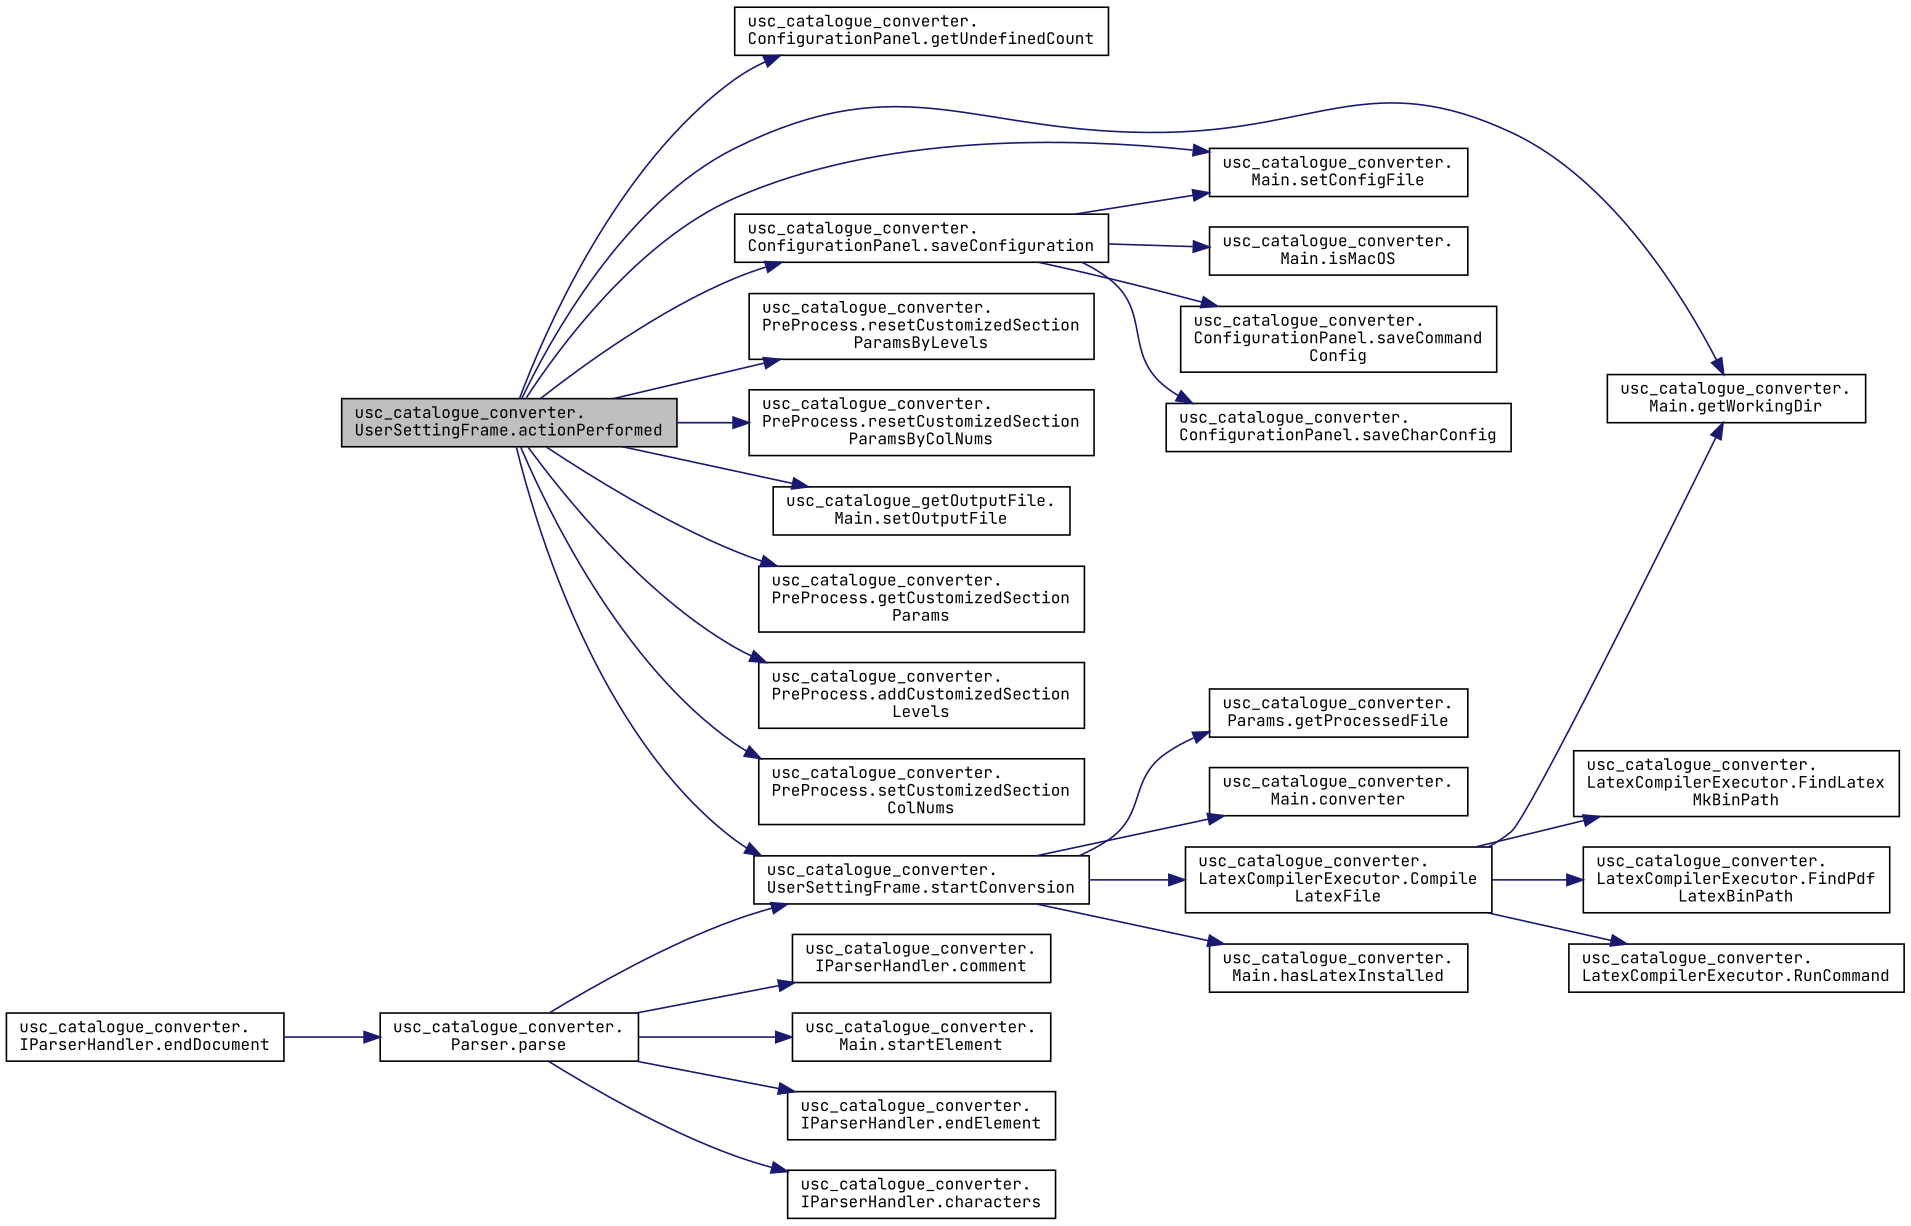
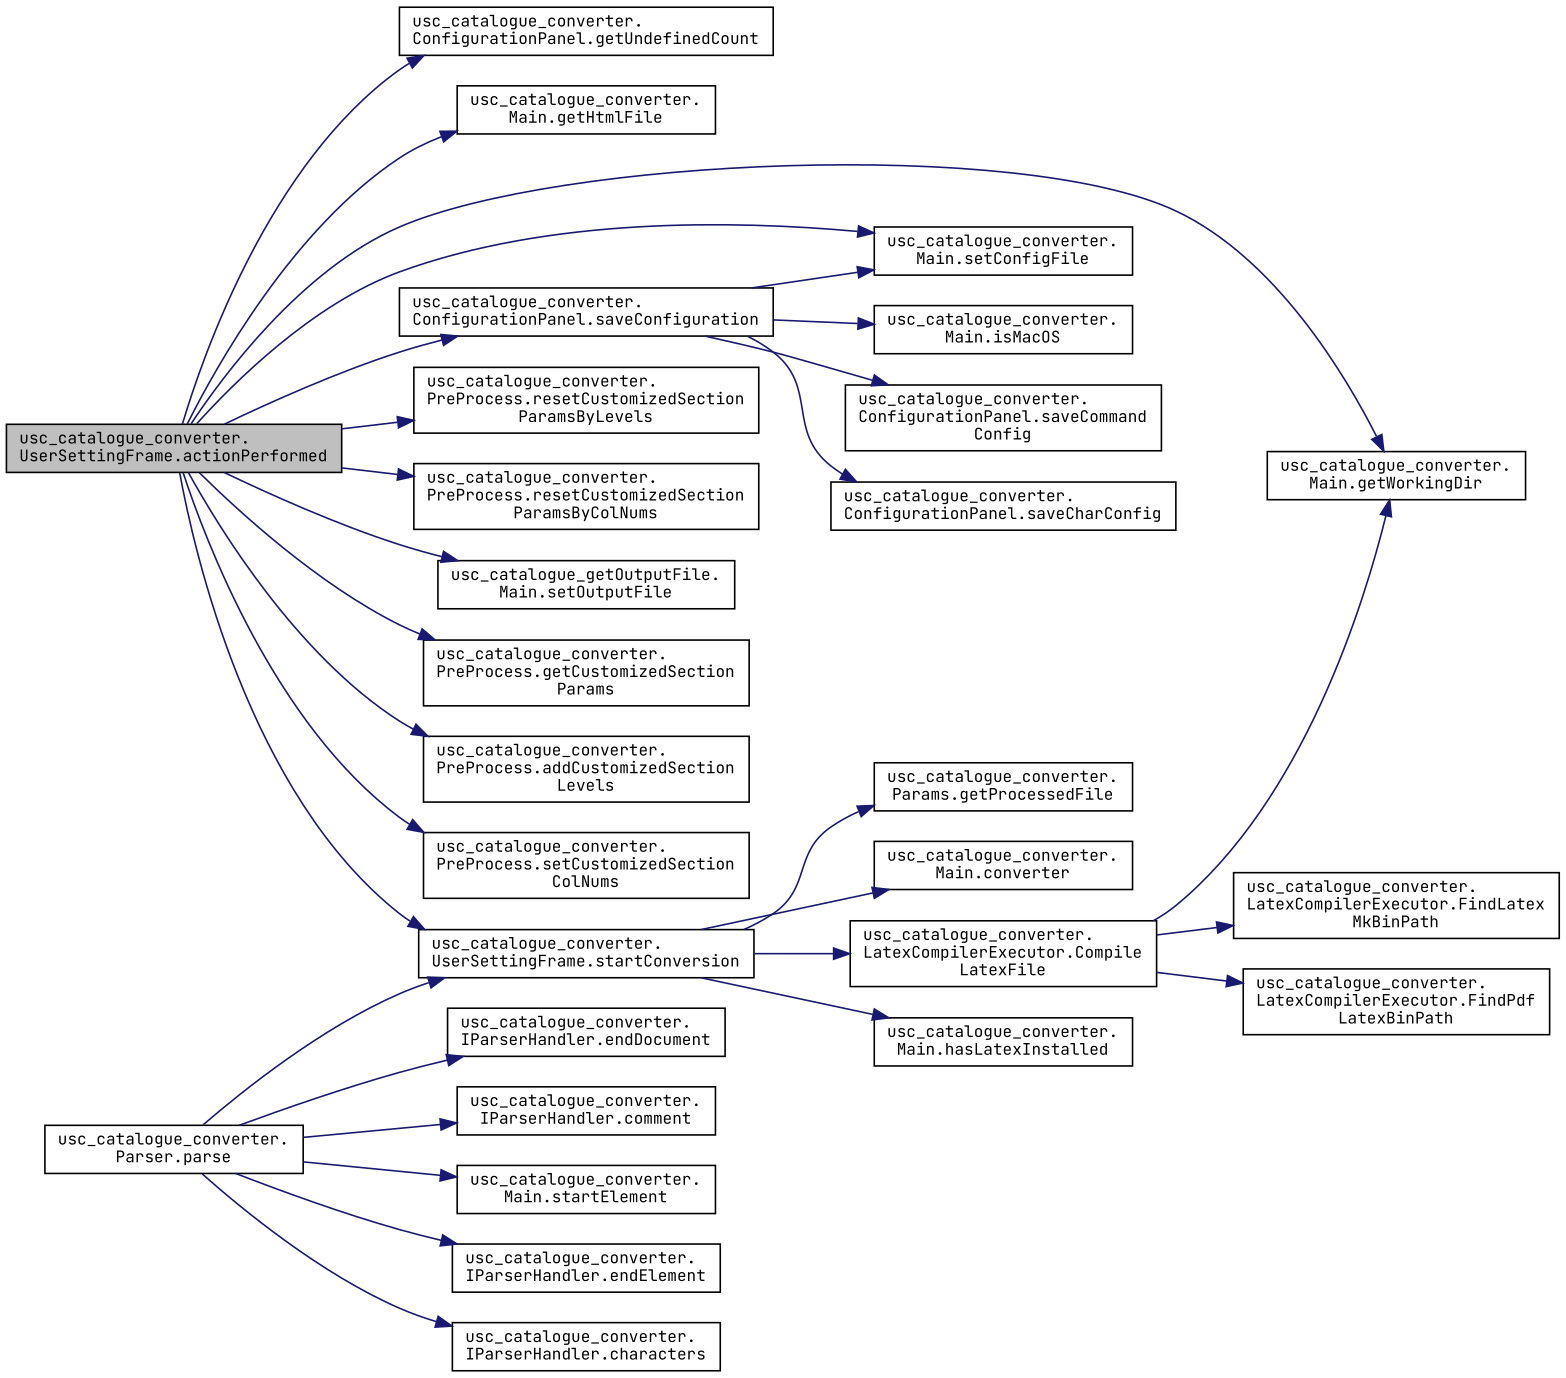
none -> (586, 110)
(1737, 968) -> none
(324, 1037) -> (342, 1090)
